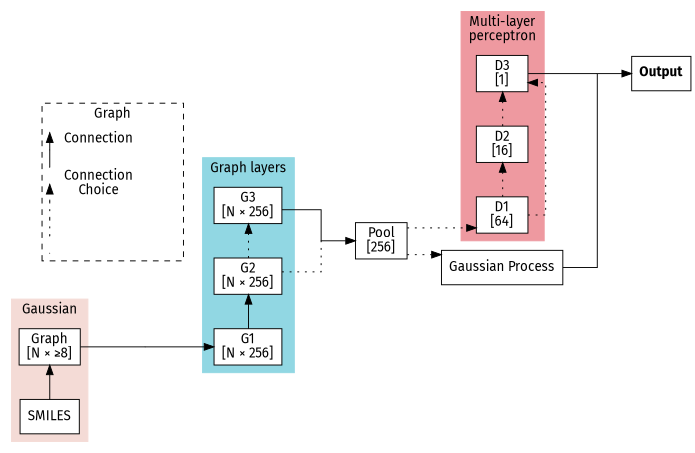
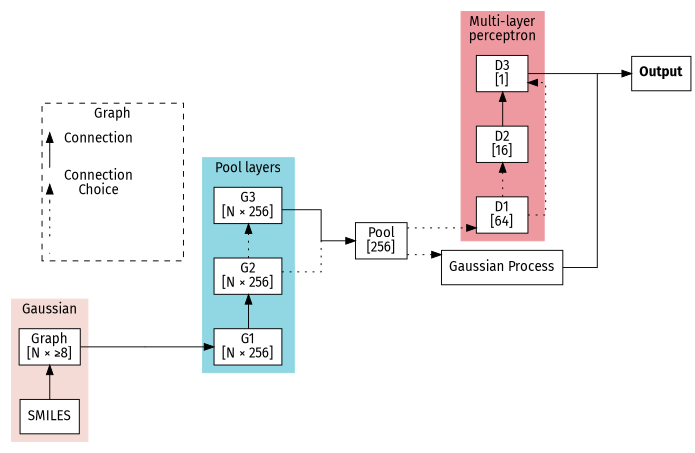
(503, 114) -> (503, 114)
(248, 169) -> (248, 169)
